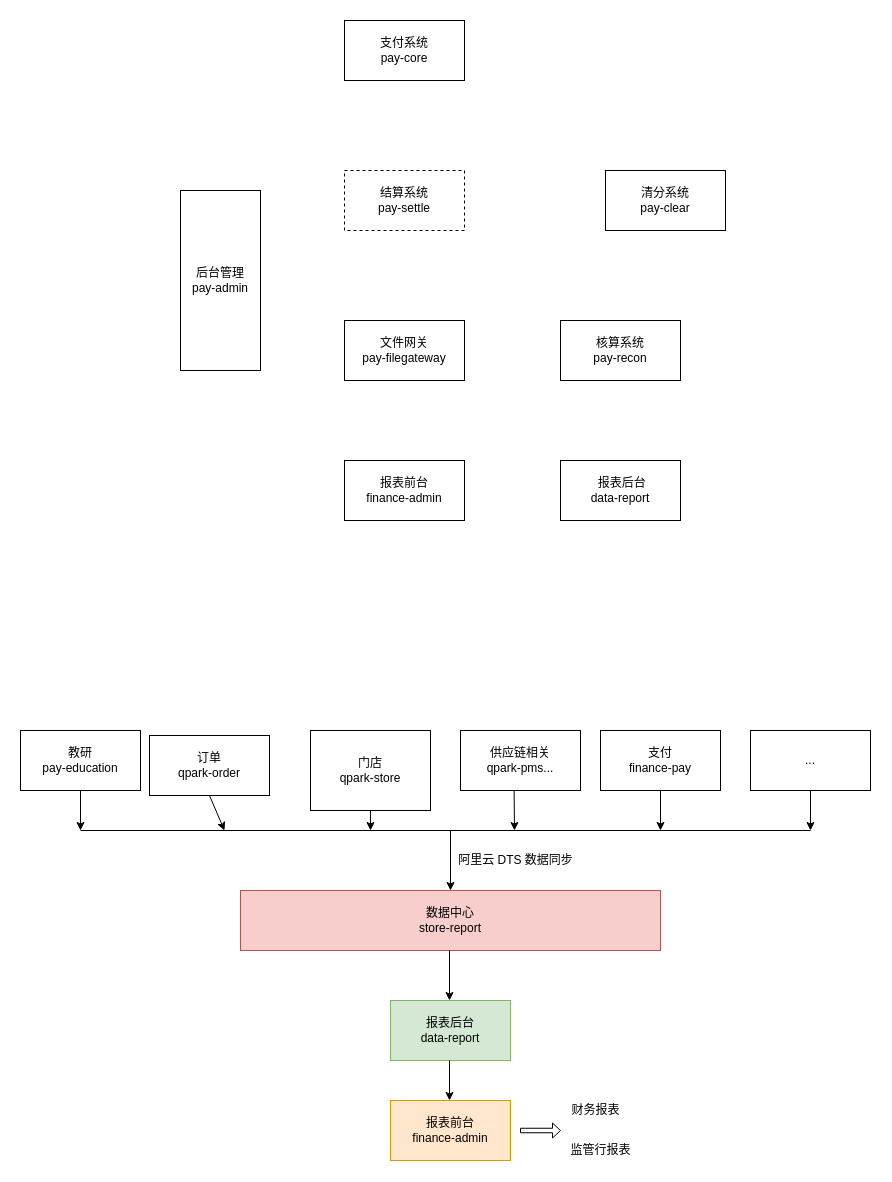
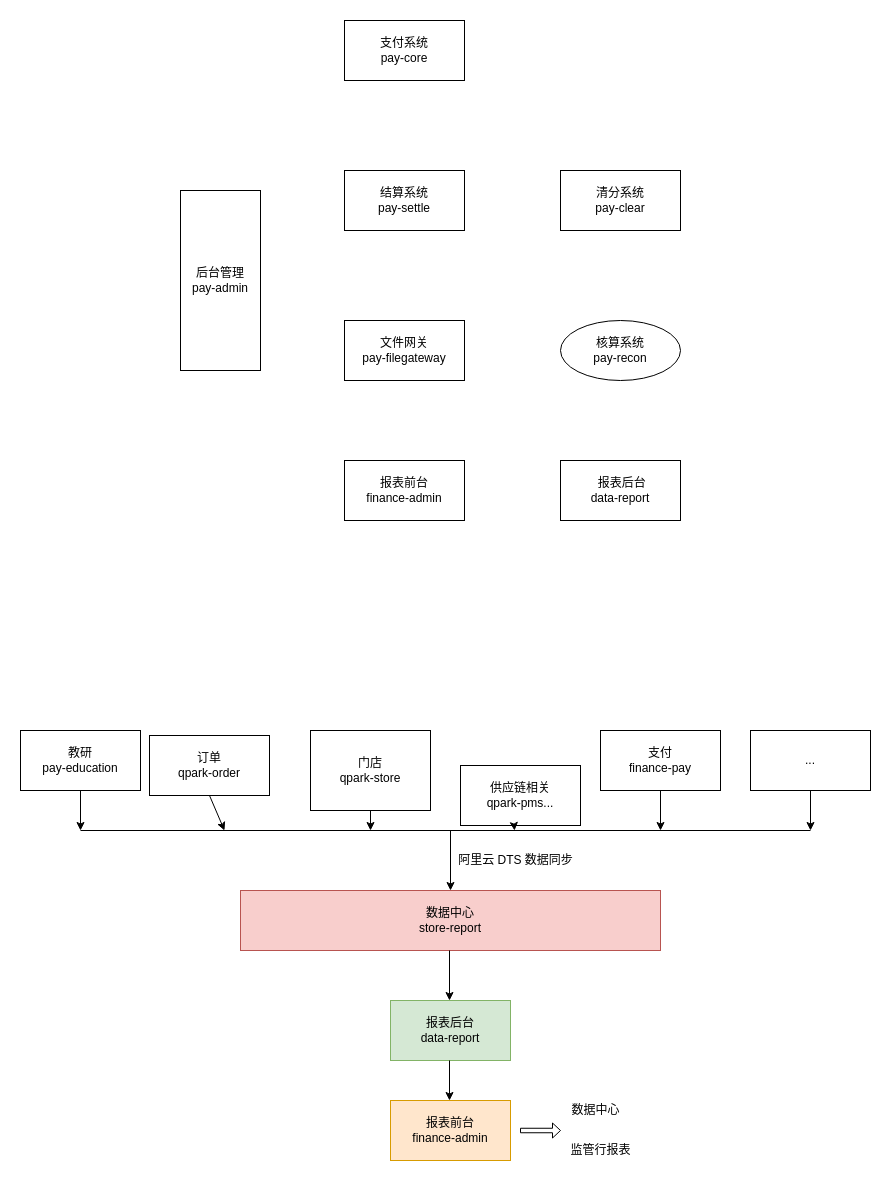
(405, 201) -> (405, 201)
(666, 201) -> (621, 201)
(621, 351) -> (621, 351)
(521, 761) -> (521, 796)
(596, 1111) -> (596, 1111)
